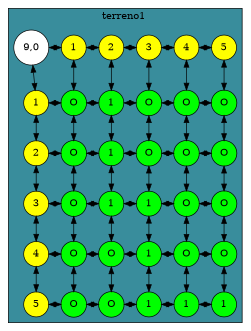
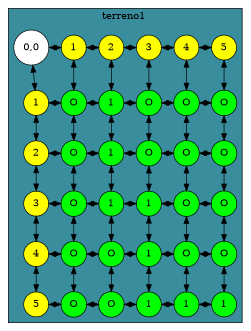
(31, 48) -> (31, 48)
